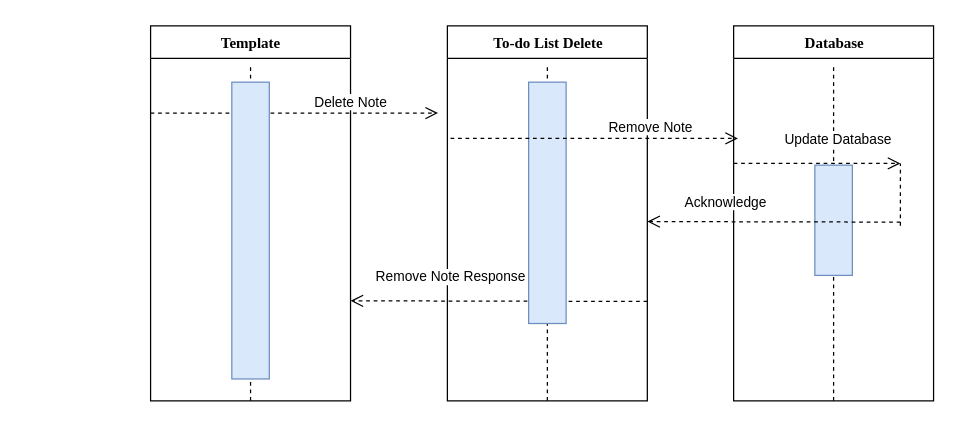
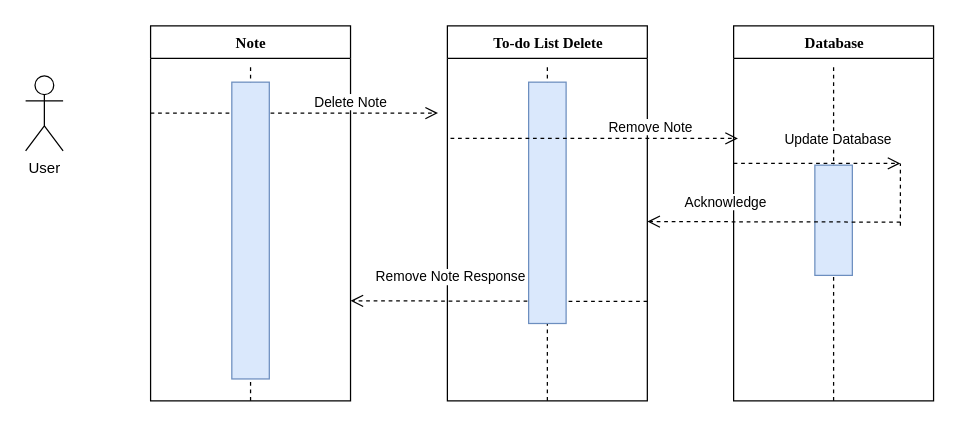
(251, 43) -> (251, 43)
none -> (44, 113)
